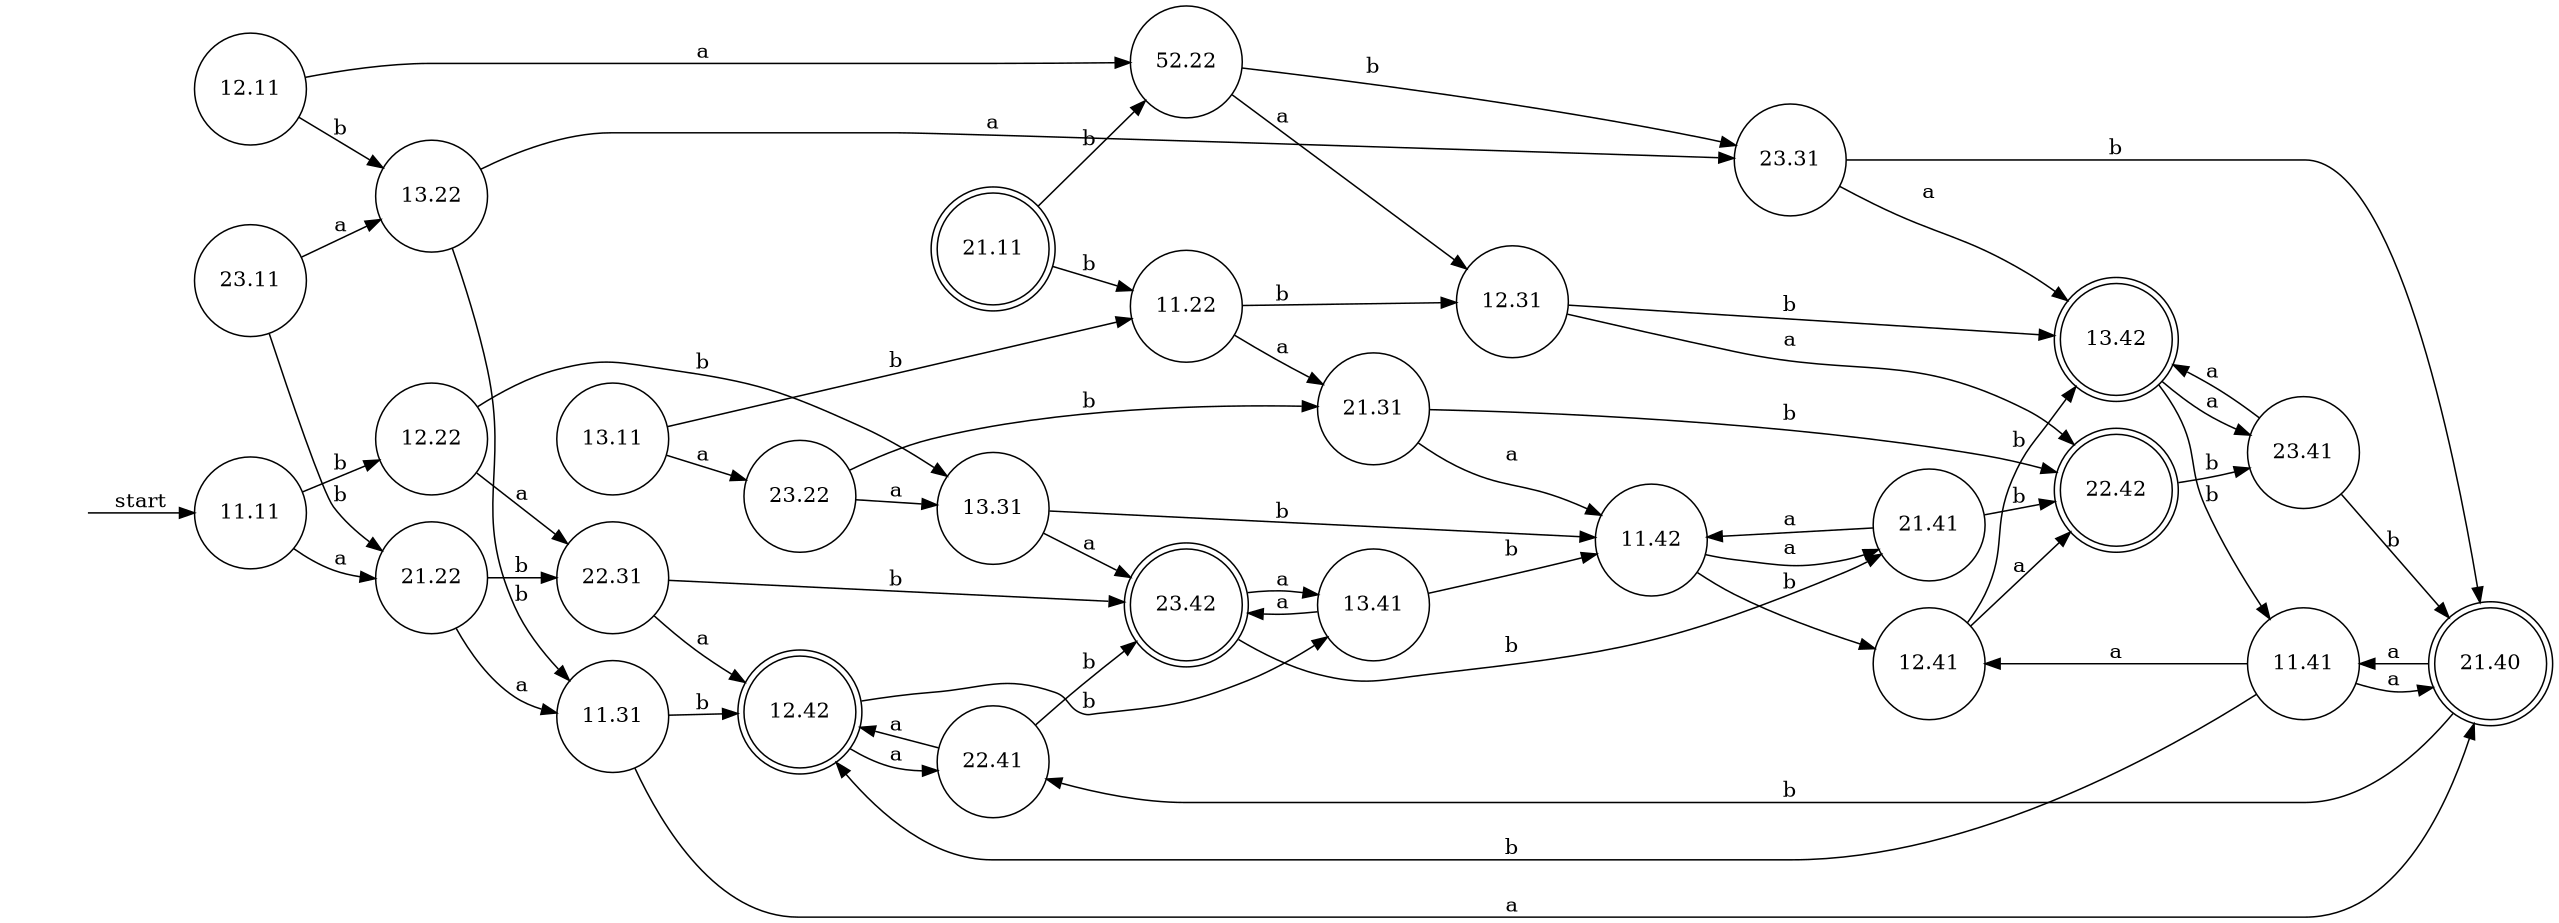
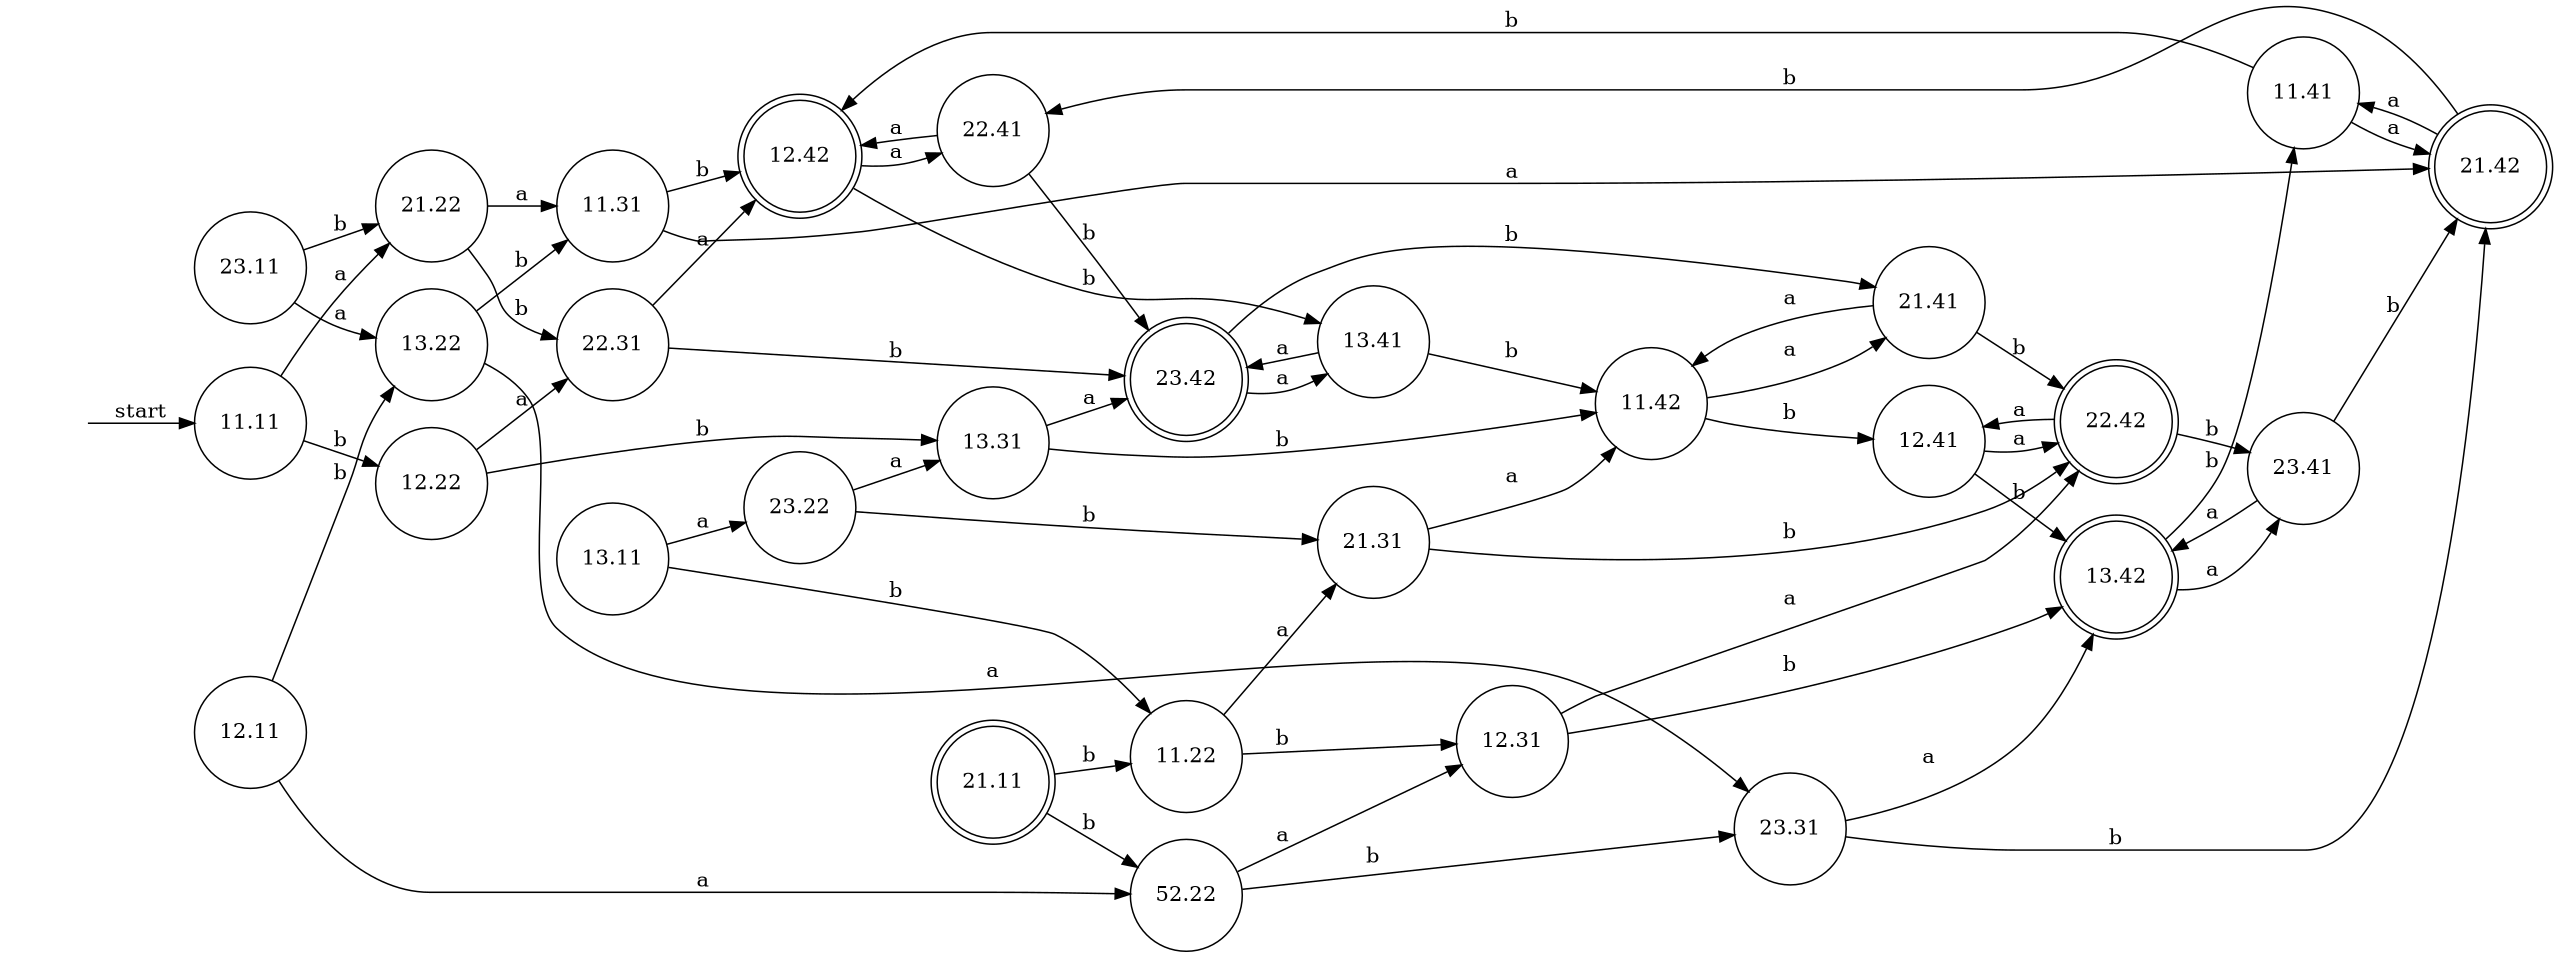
(2124, 664) -> (2026, 420)
(2491, 664) -> (2491, 167)
